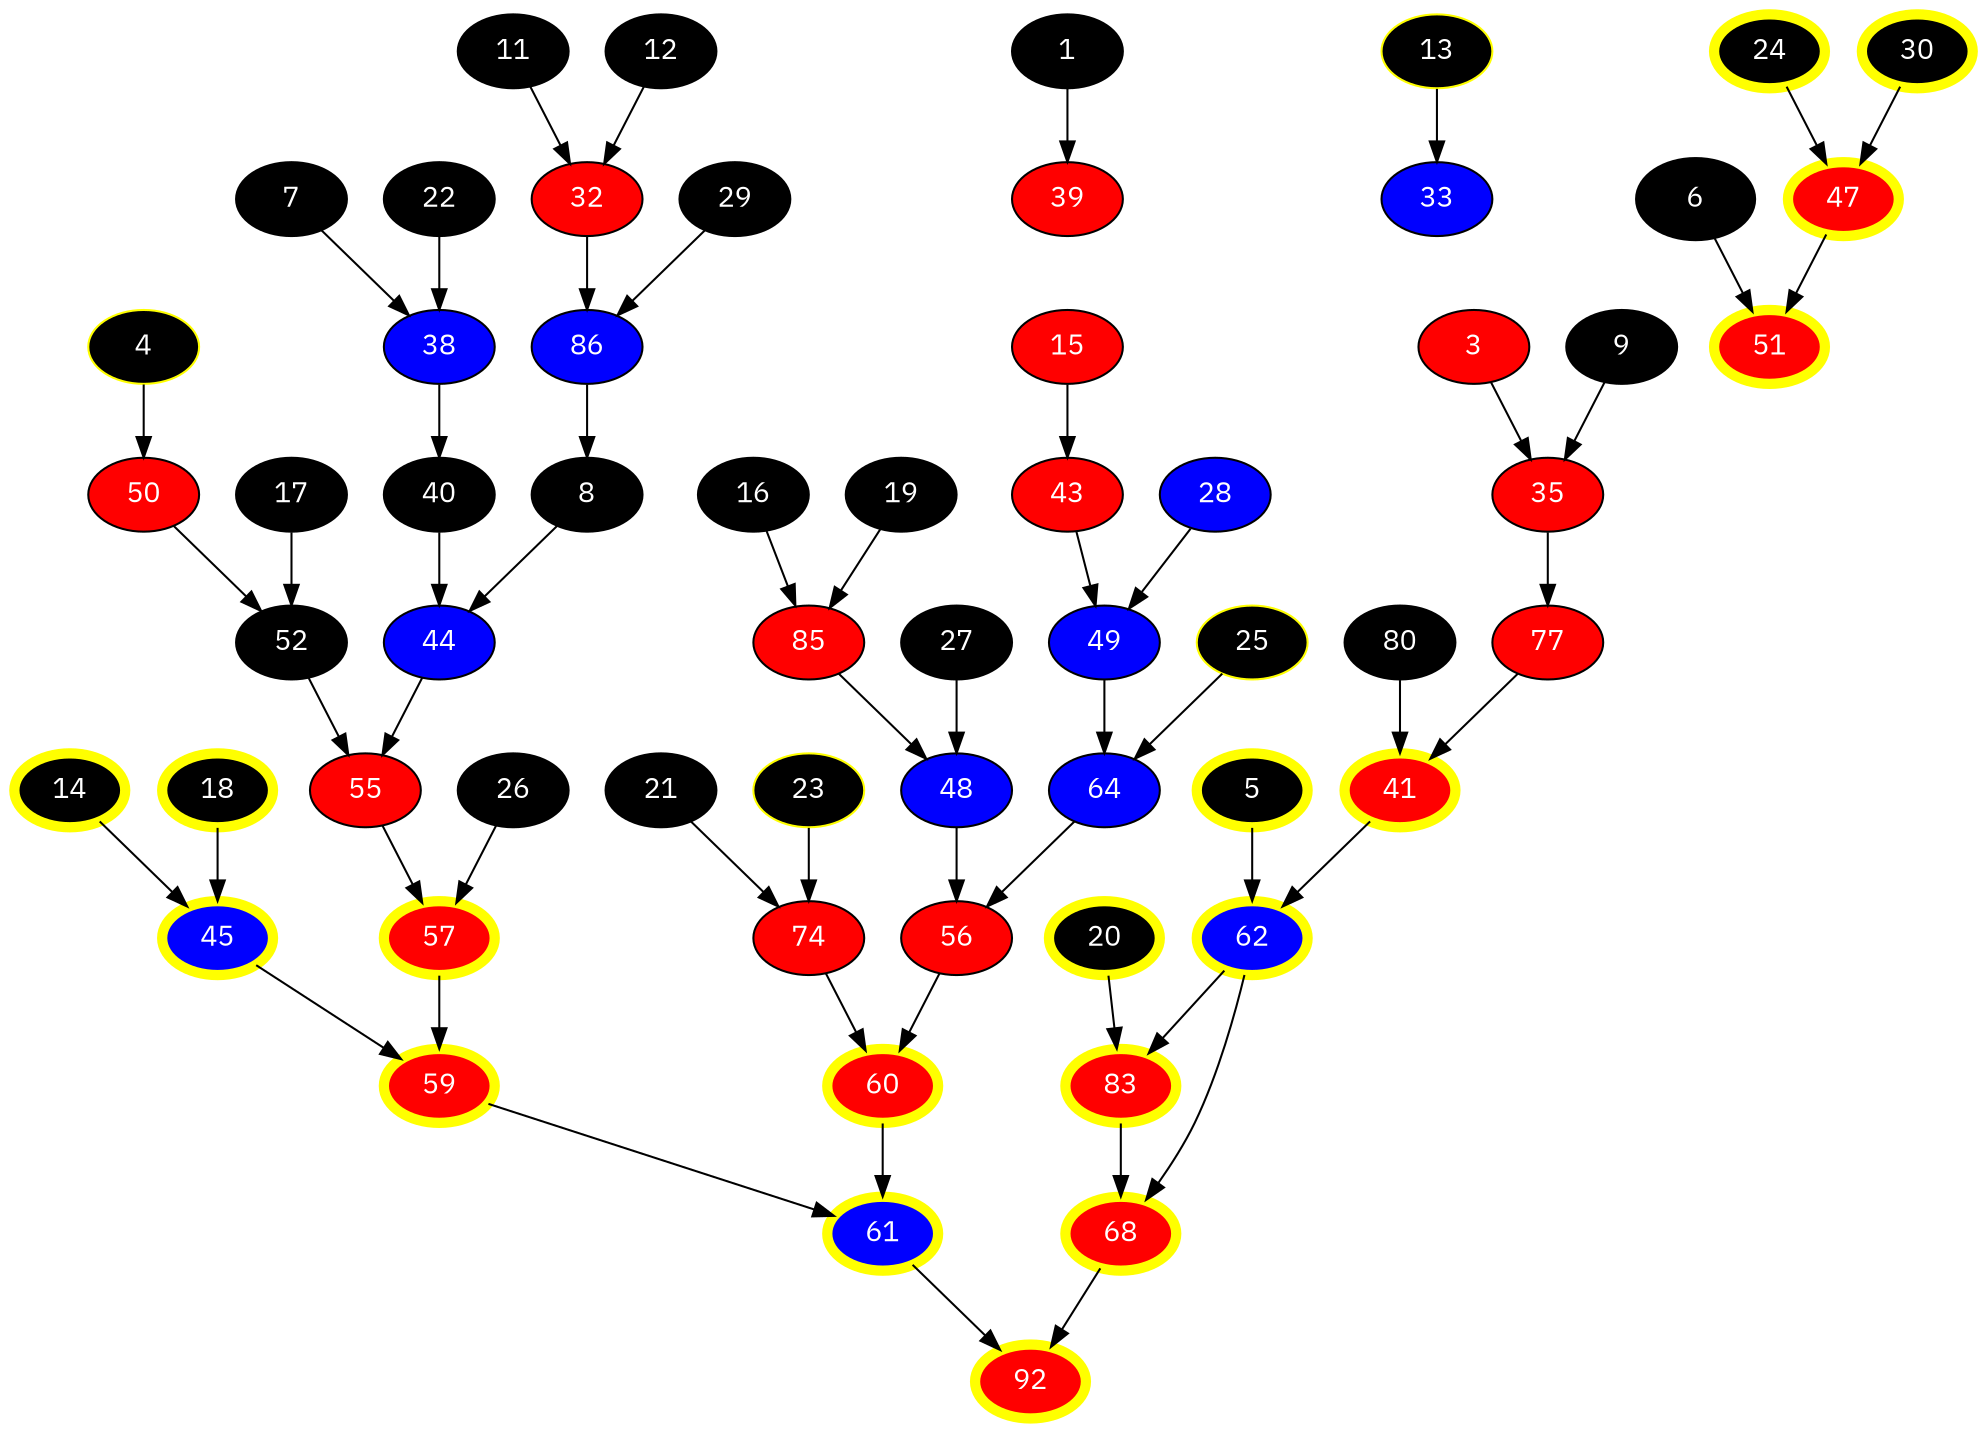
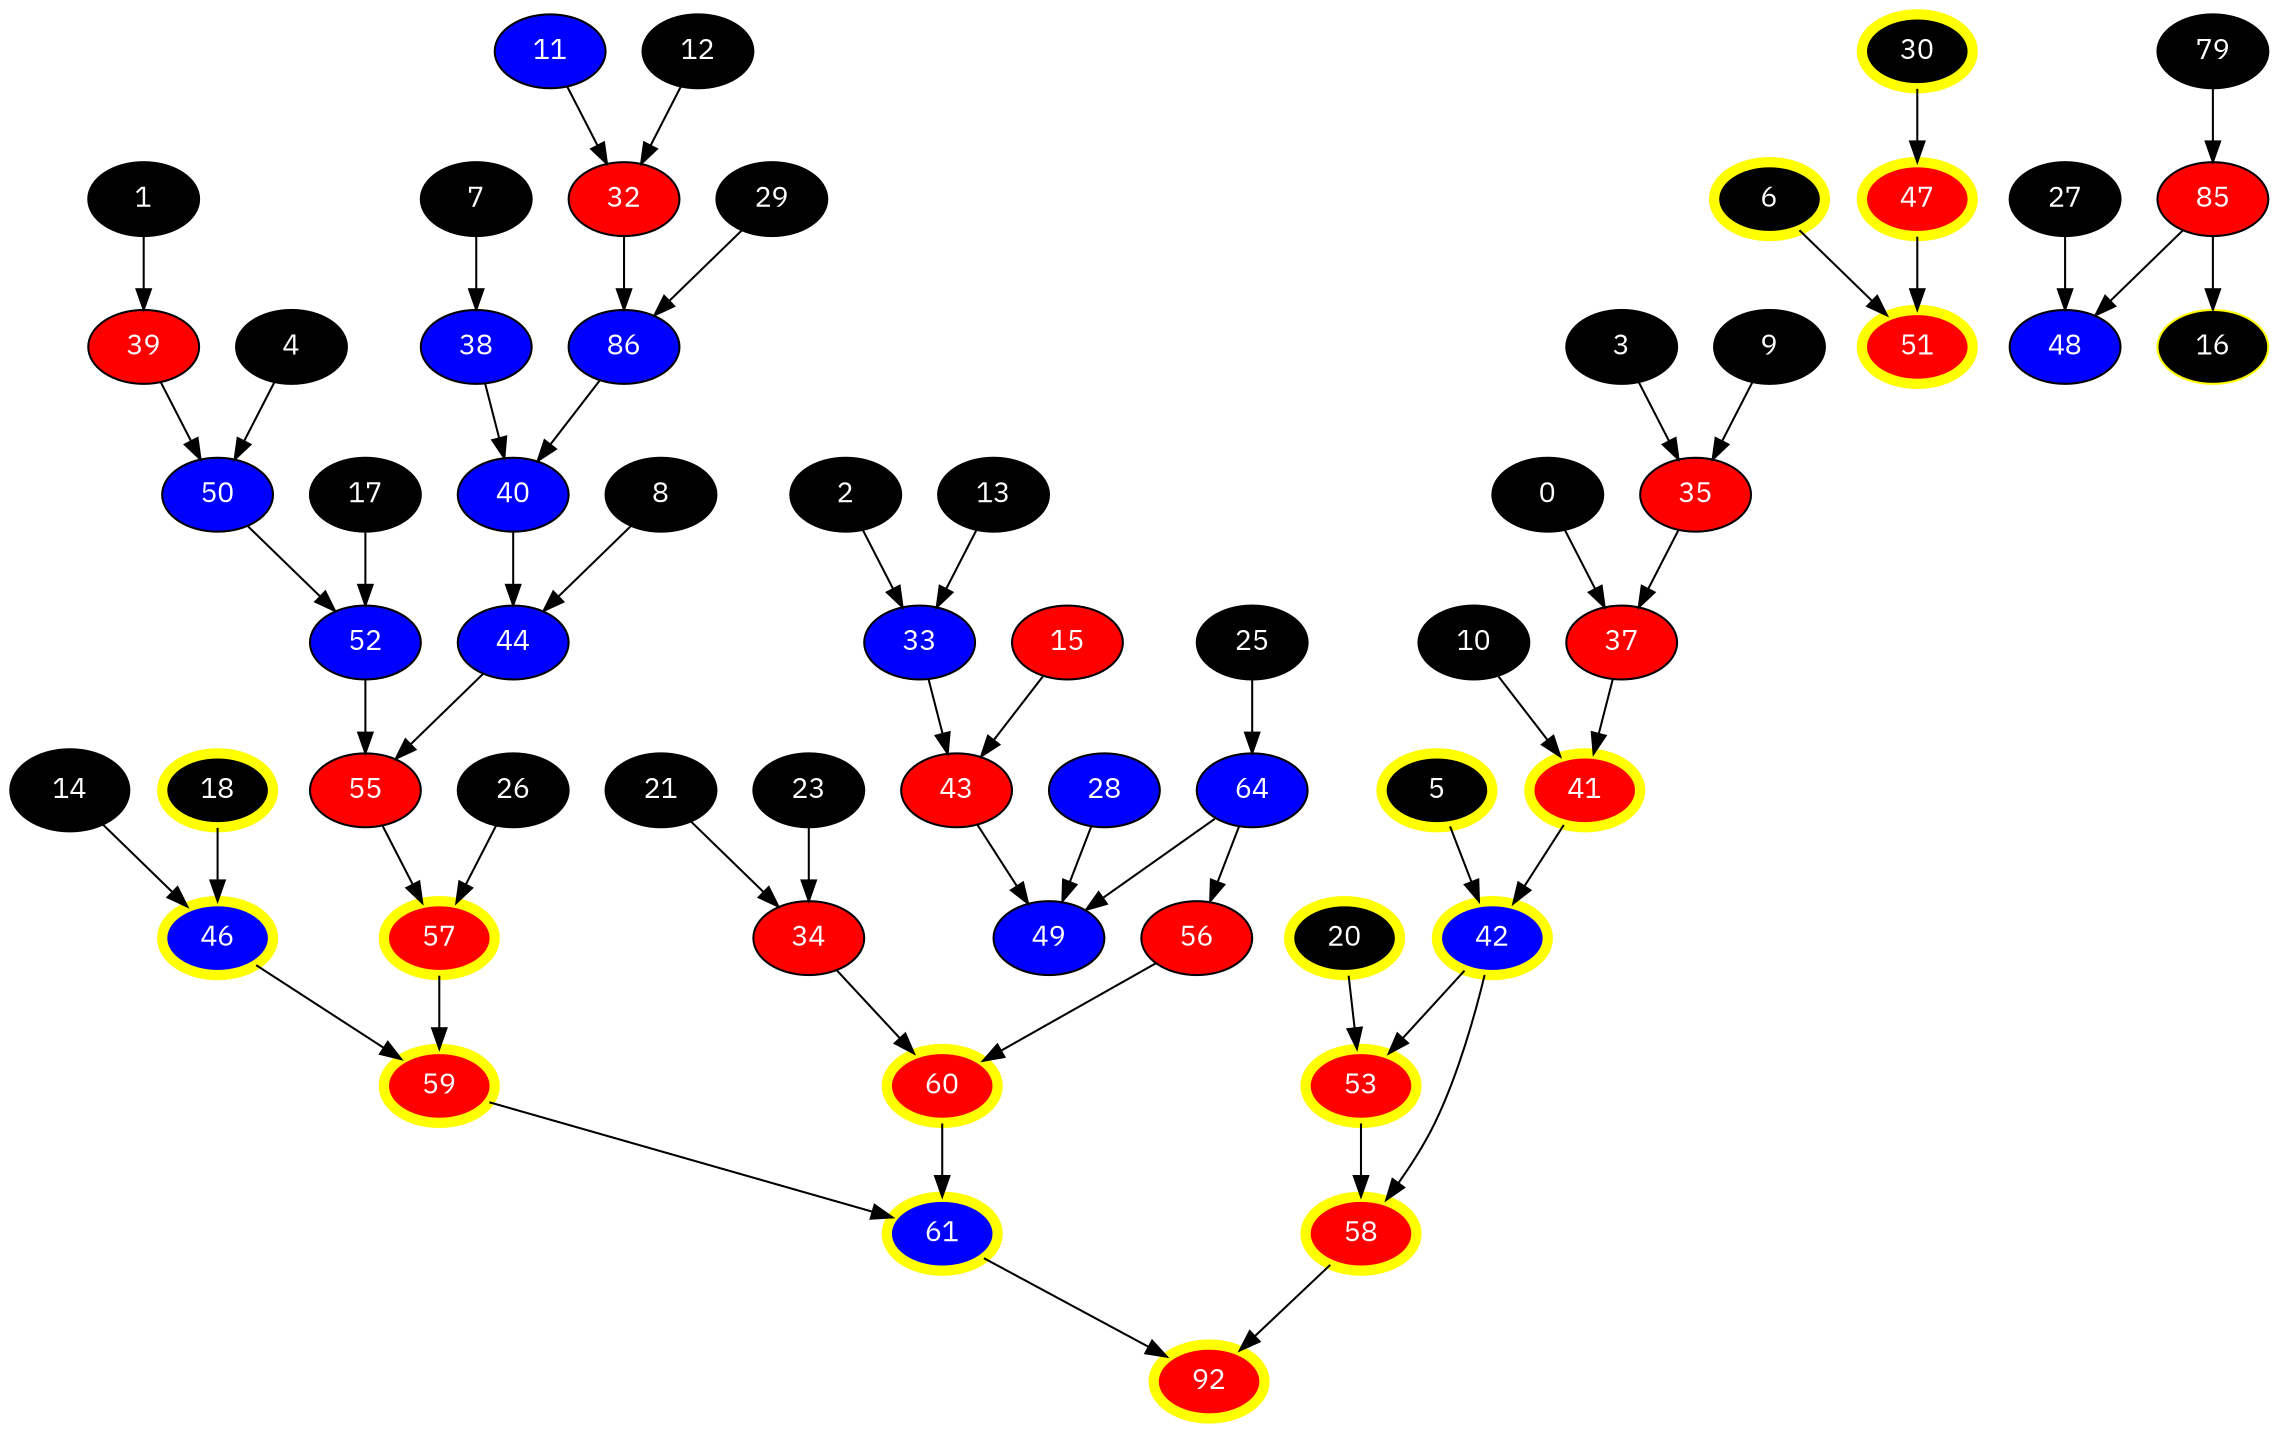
(513, 51) -> (550, 51)
(1437, 51) -> (994, 495)
(1769, 51) -> none
(439, 199) -> none
(1696, 199) -> (1769, 199)
(144, 347) -> (291, 347)
(1474, 347) -> (1622, 347)
(587, 411) -> (575, 413)
none -> (176, 412)
(144, 495) -> (218, 495)
(439, 495) -> (513, 495)
(753, 495) -> (2213, 347)
none -> (846, 495)
(901, 495) -> (2213, 51)
none -> (1548, 495)
(777, 559) -> (2213, 263)
(291, 643) -> (365, 643)
(1252, 643) -> (1252, 643)
(1400, 643) -> (1474, 643)
(1548, 643) -> (1622, 643)
none -> (936, 706)
(1104, 706) -> (1159, 858)
(70, 790) -> (70, 790)
(809, 790) -> (809, 790)
(957, 854) -> none
(218, 938) -> (218, 938)
(809, 938) -> (809, 938)
(1252, 938) -> (1492, 938)
(1121, 1086) -> (1361, 1086)
(1121, 1234) -> (1361, 1234)
